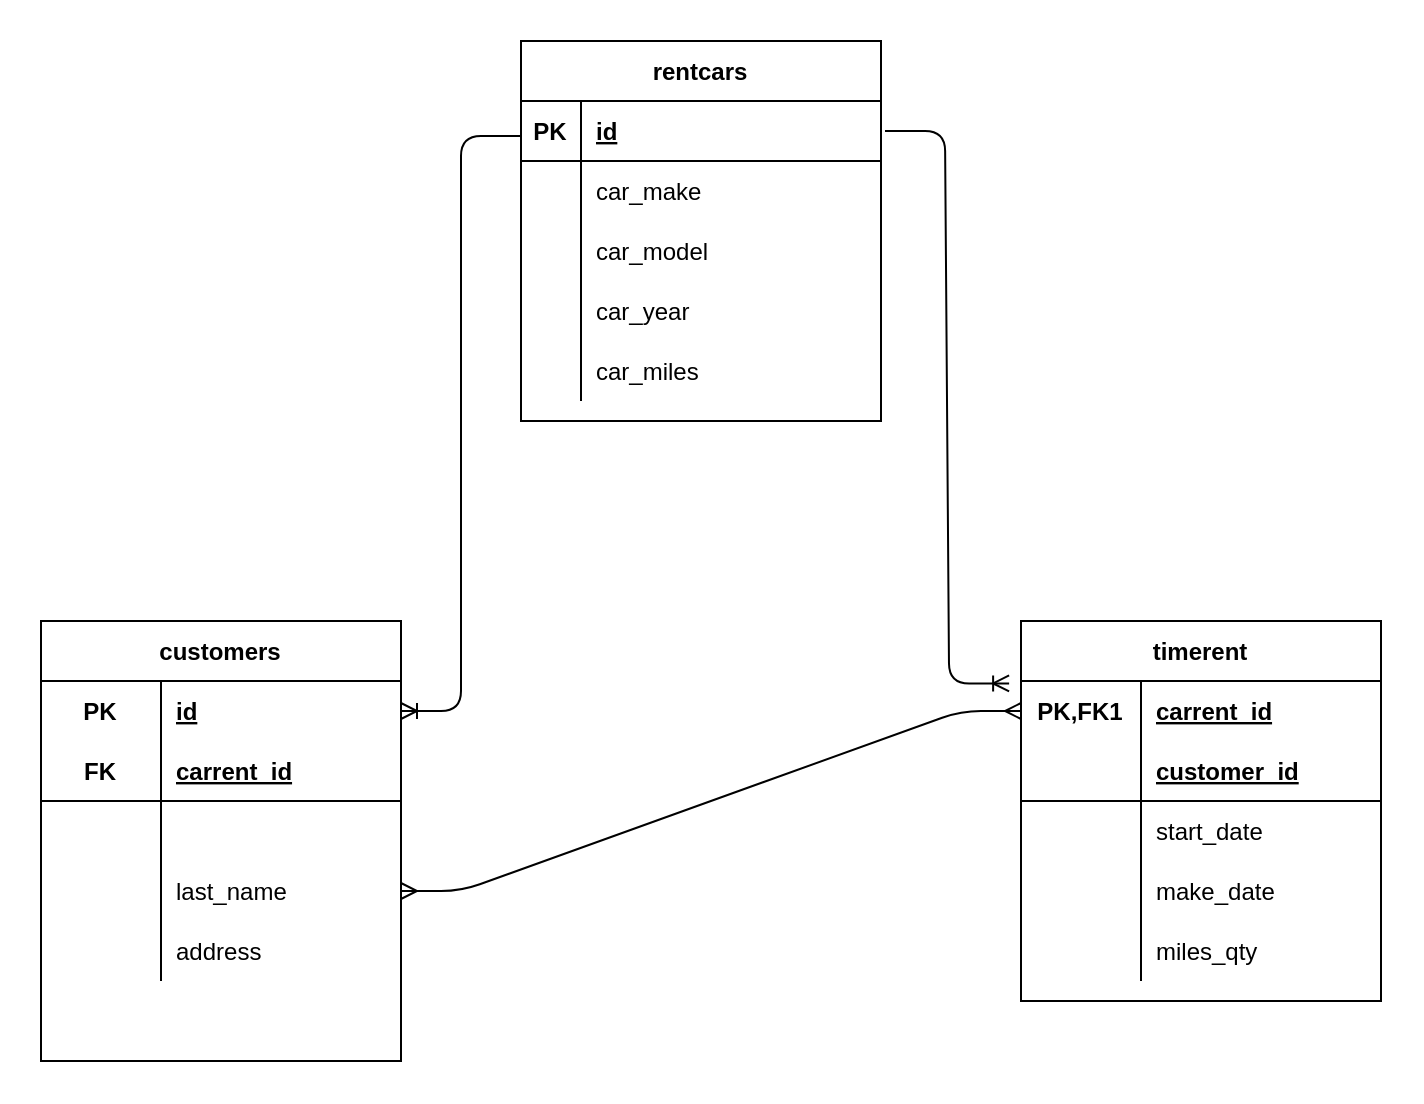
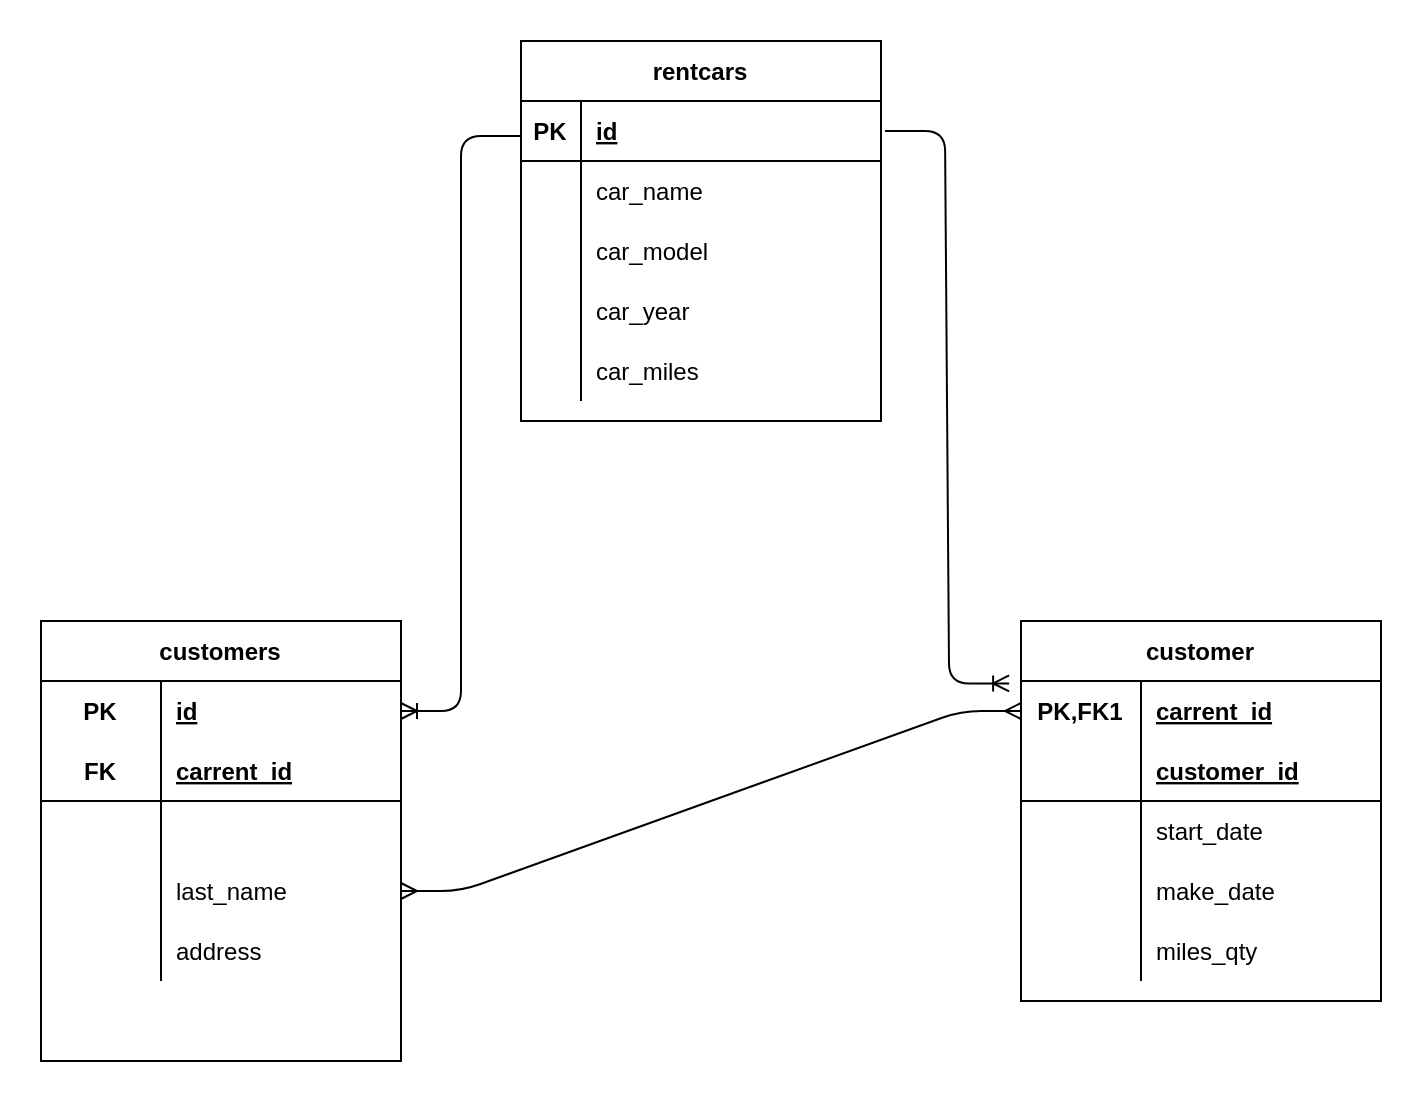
(650, 192) -> (650, 192)
(1200, 652) -> (1200, 652)
